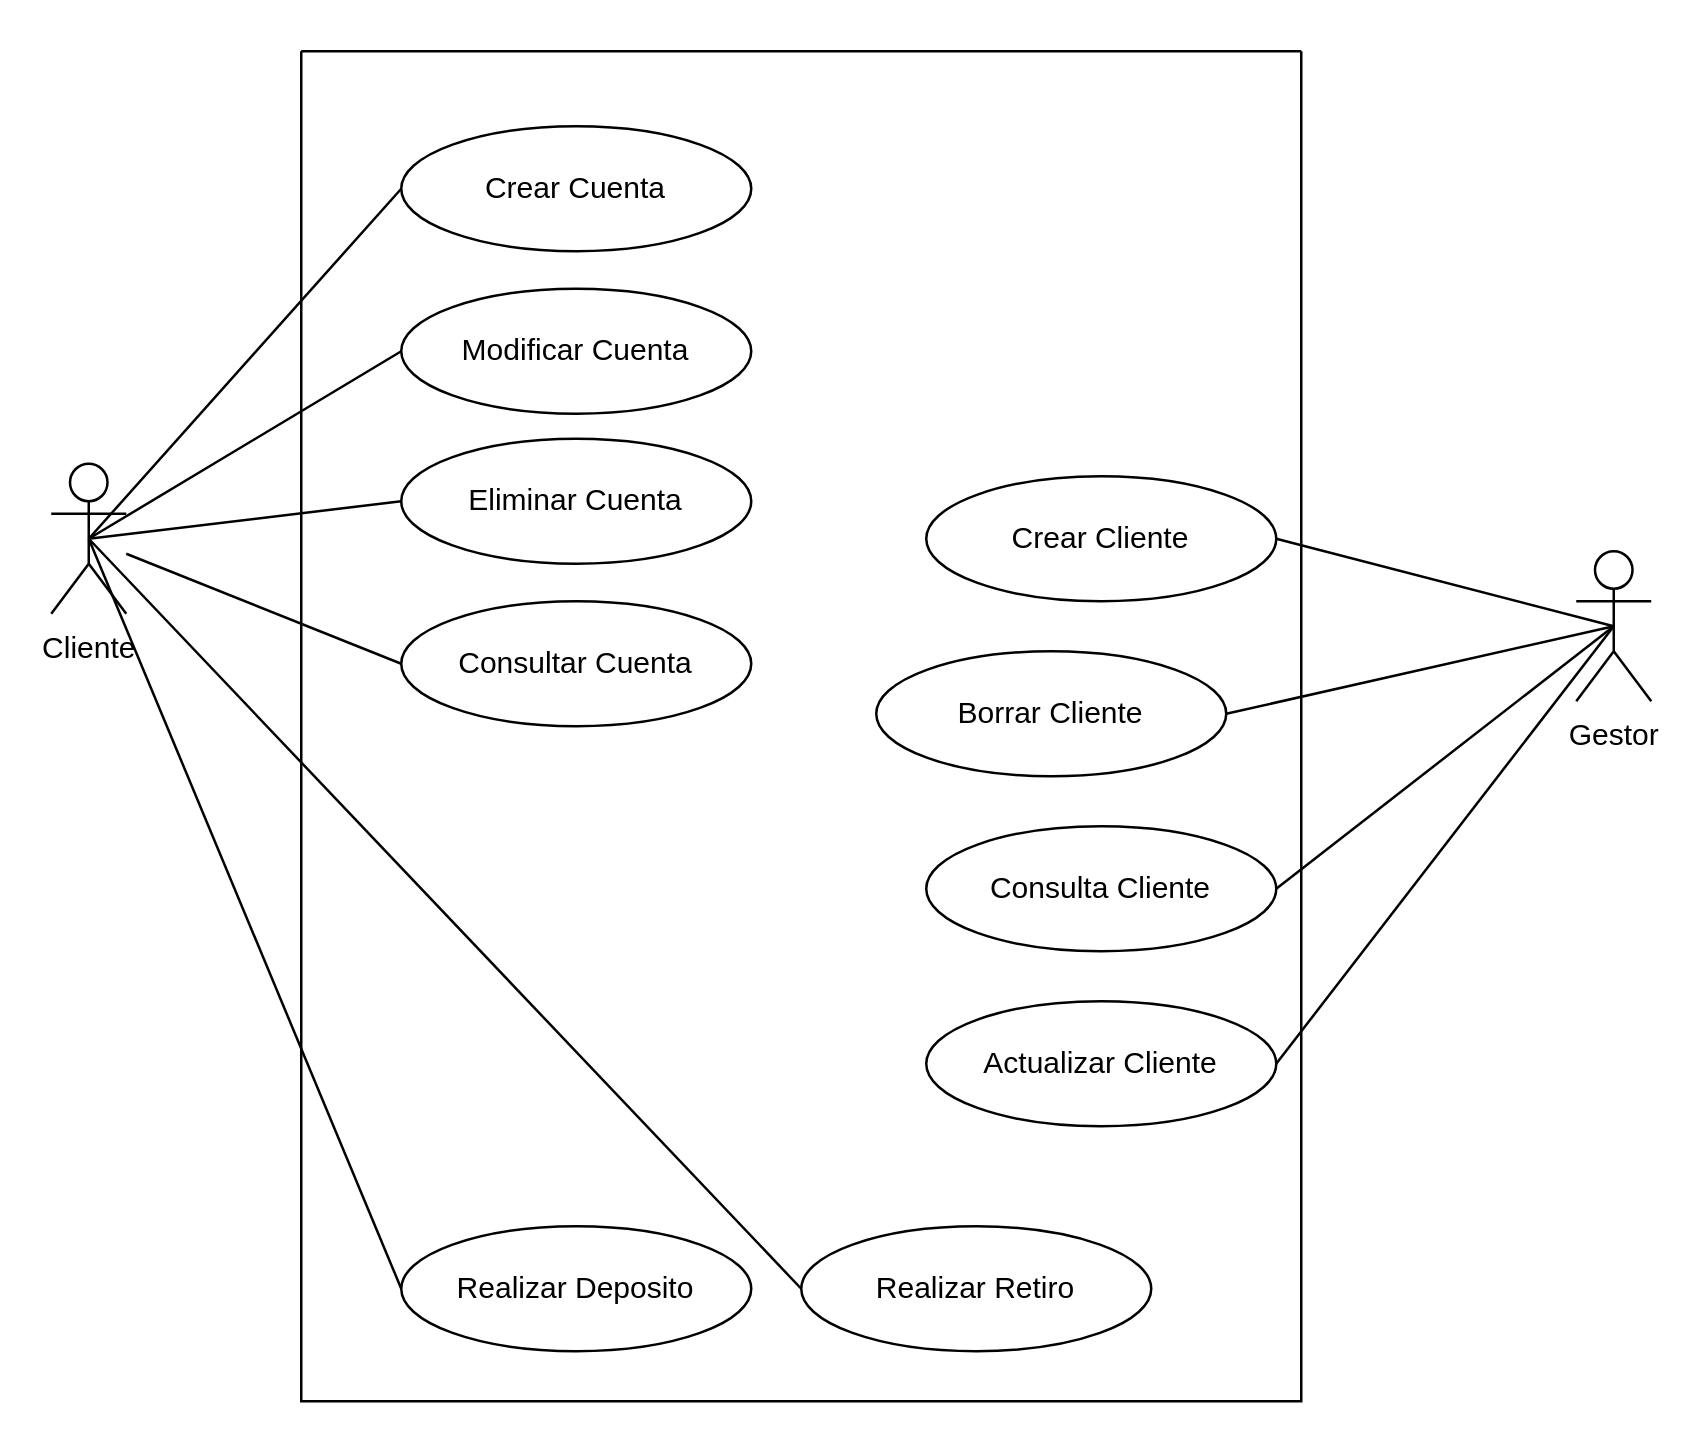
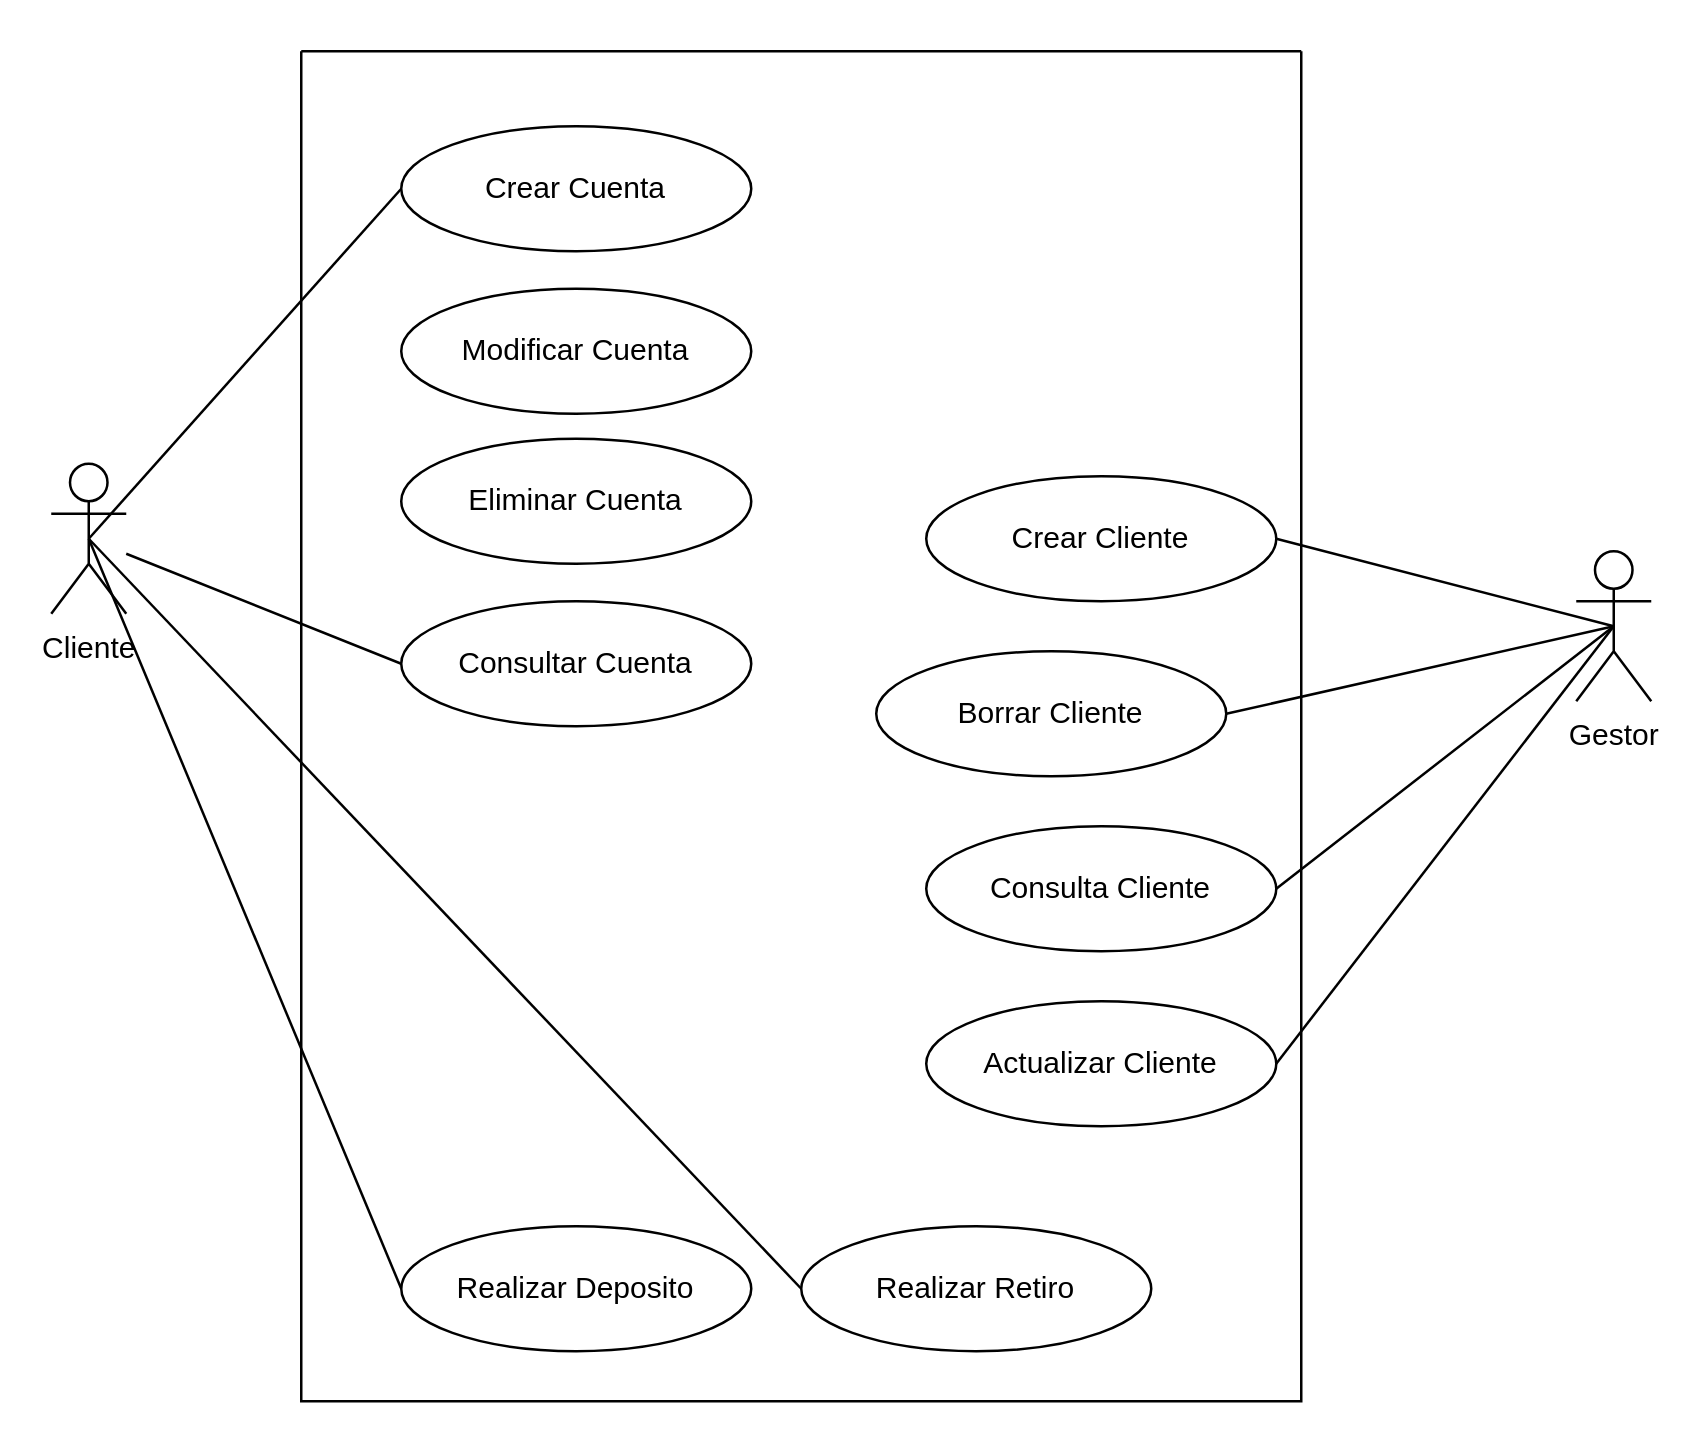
(213, 464) -> none
(205, 525) -> none
